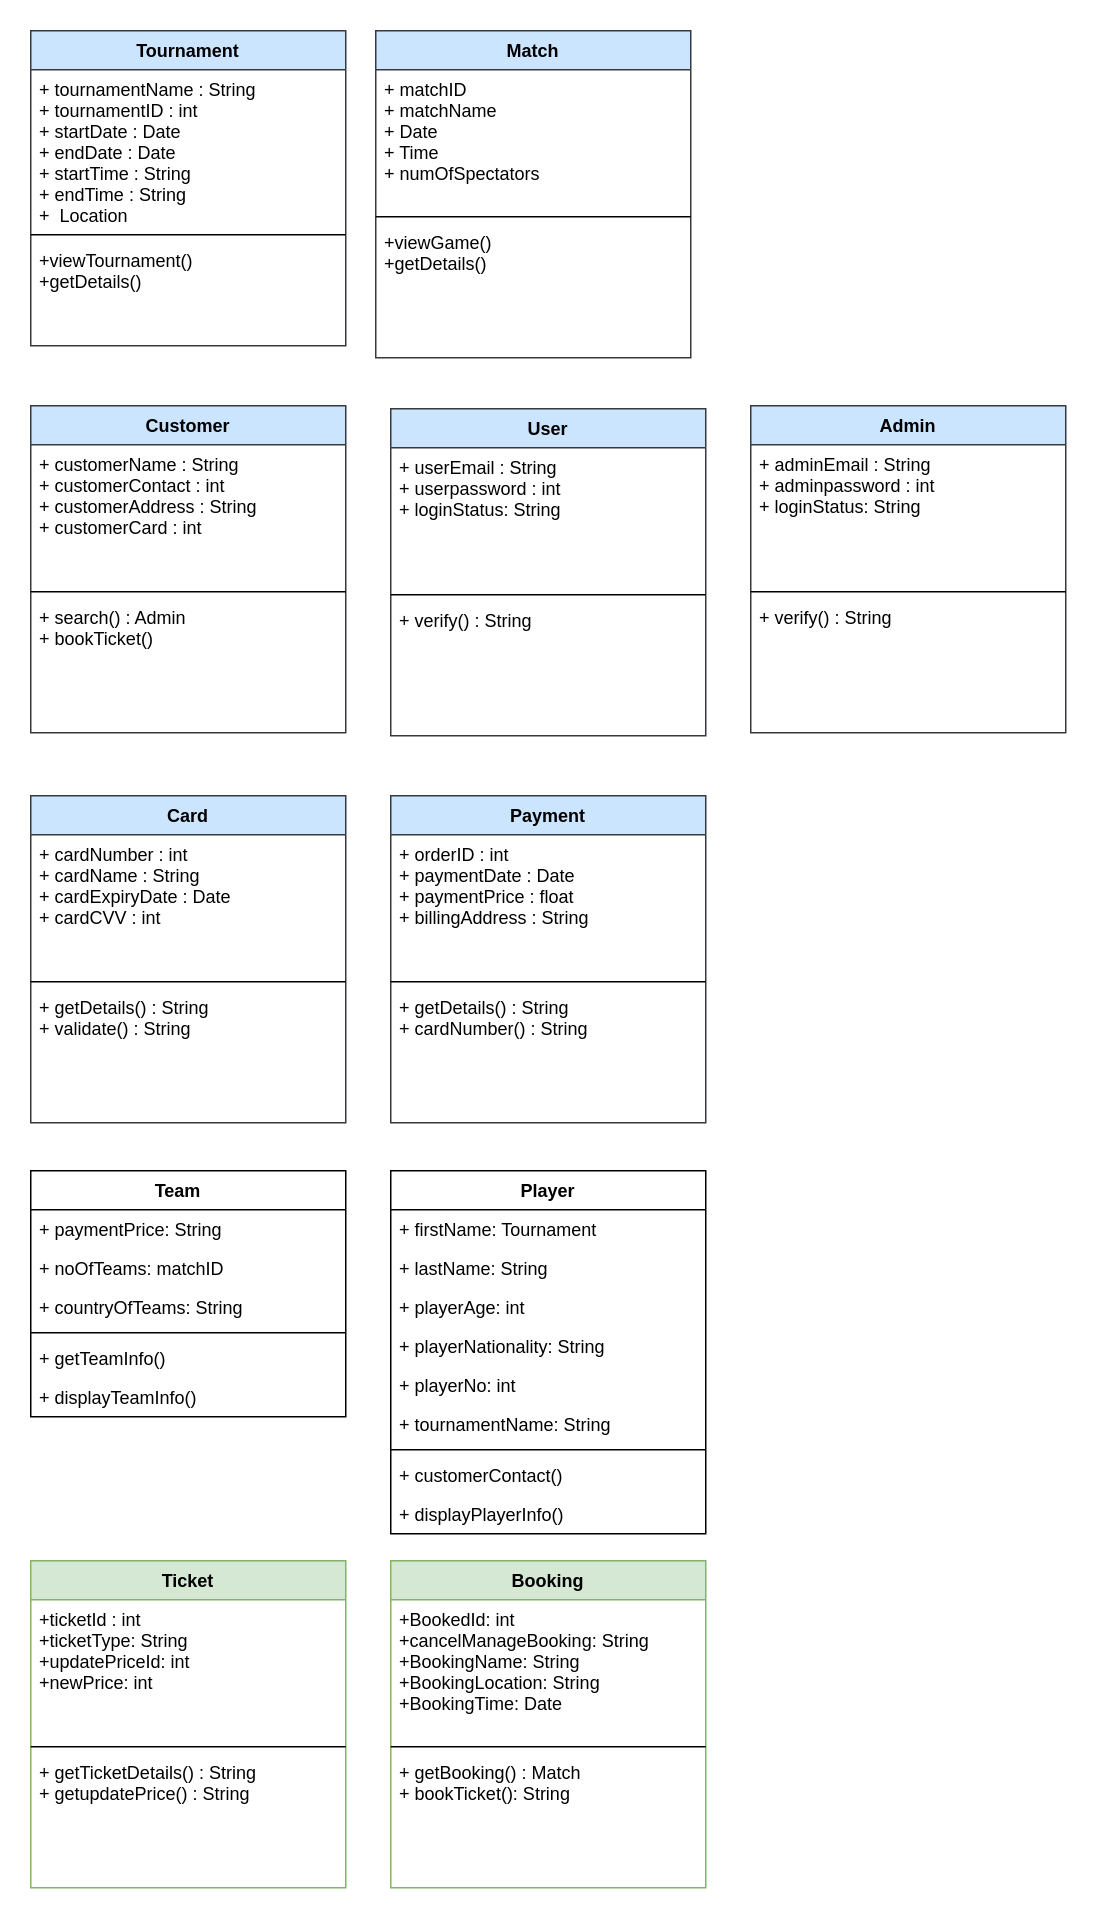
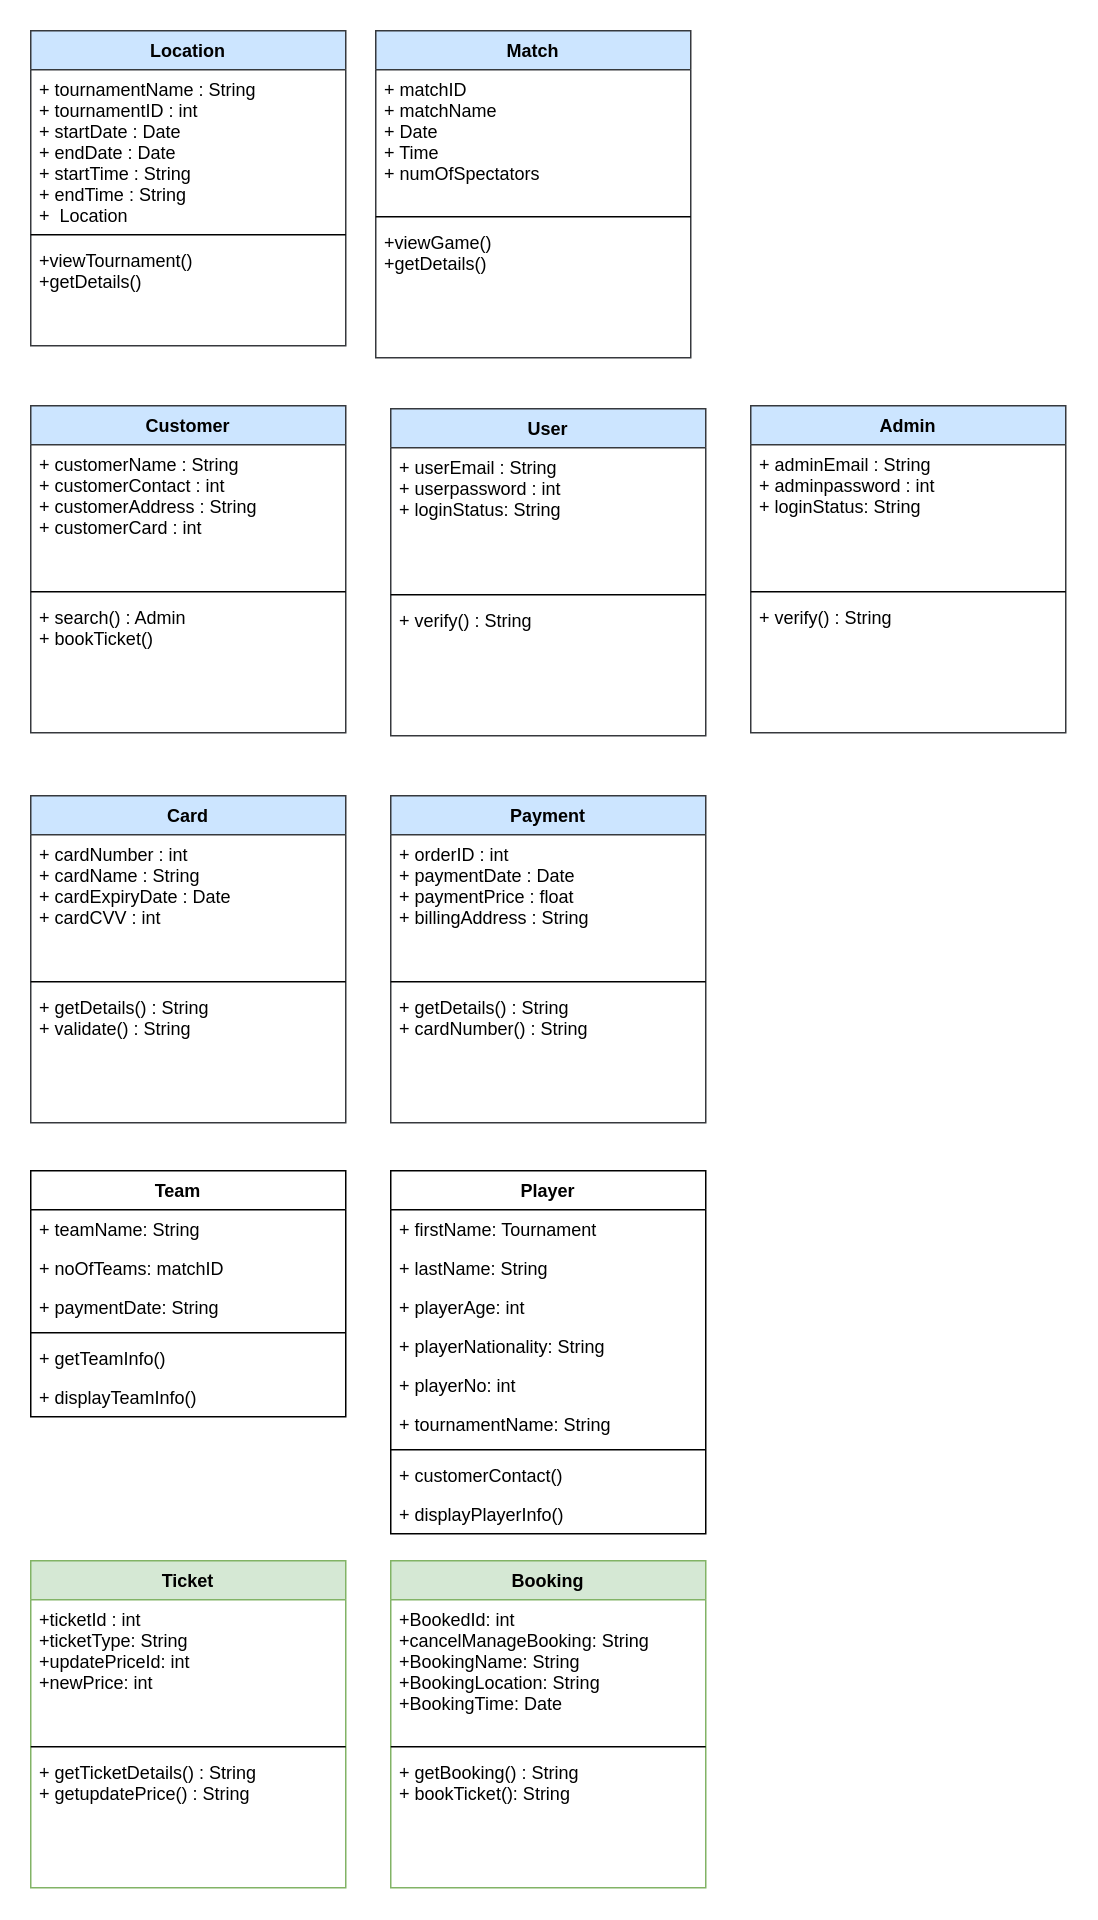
(188, 51) -> (188, 51)
(138, 1230) -> (120, 1230)
(151, 1308) -> (135, 1308)
(501, 1773) -> (503, 1773)
